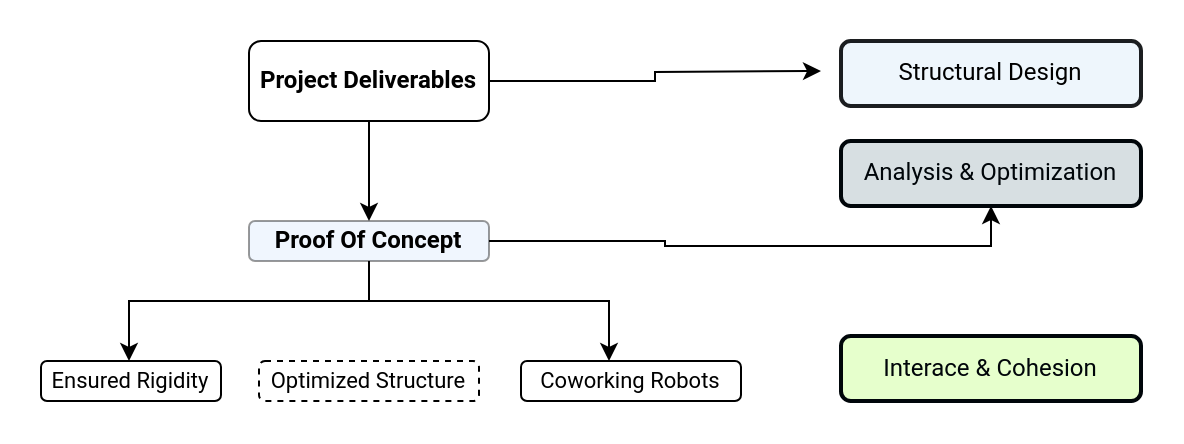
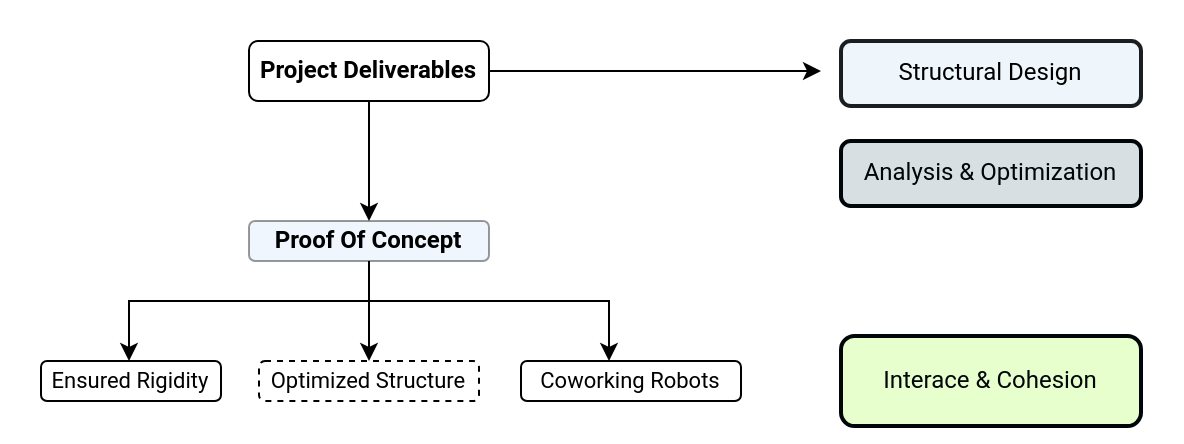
(369, 81) -> (369, 71)
(751, 246) -> (369, 326)
(991, 369) -> (991, 381)
